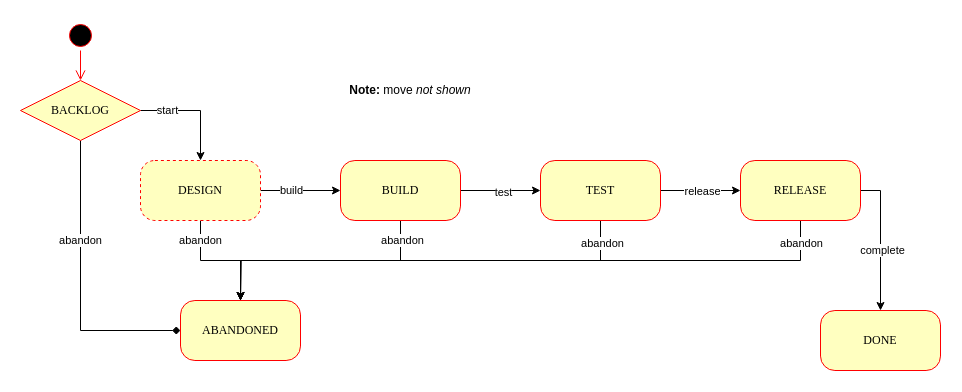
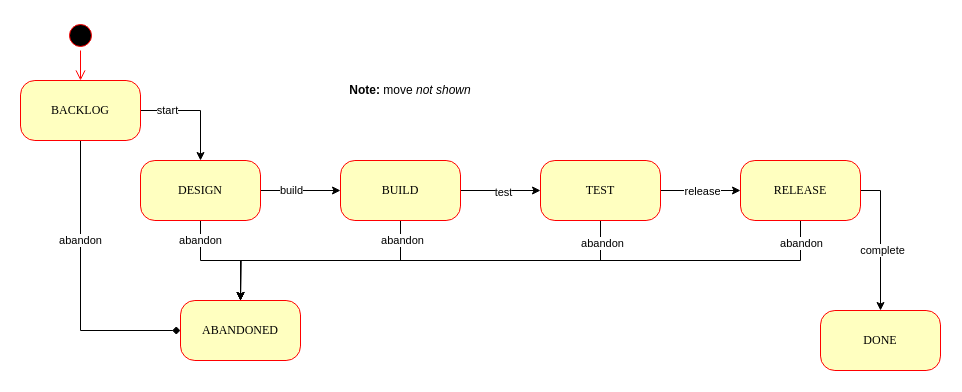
(81, 111) -> (81, 111)
(201, 191) -> (201, 191)
